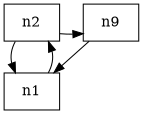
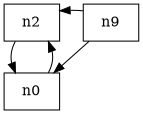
(66, 34) -> (77, 10)
(32, 91) -> (32, 91)
